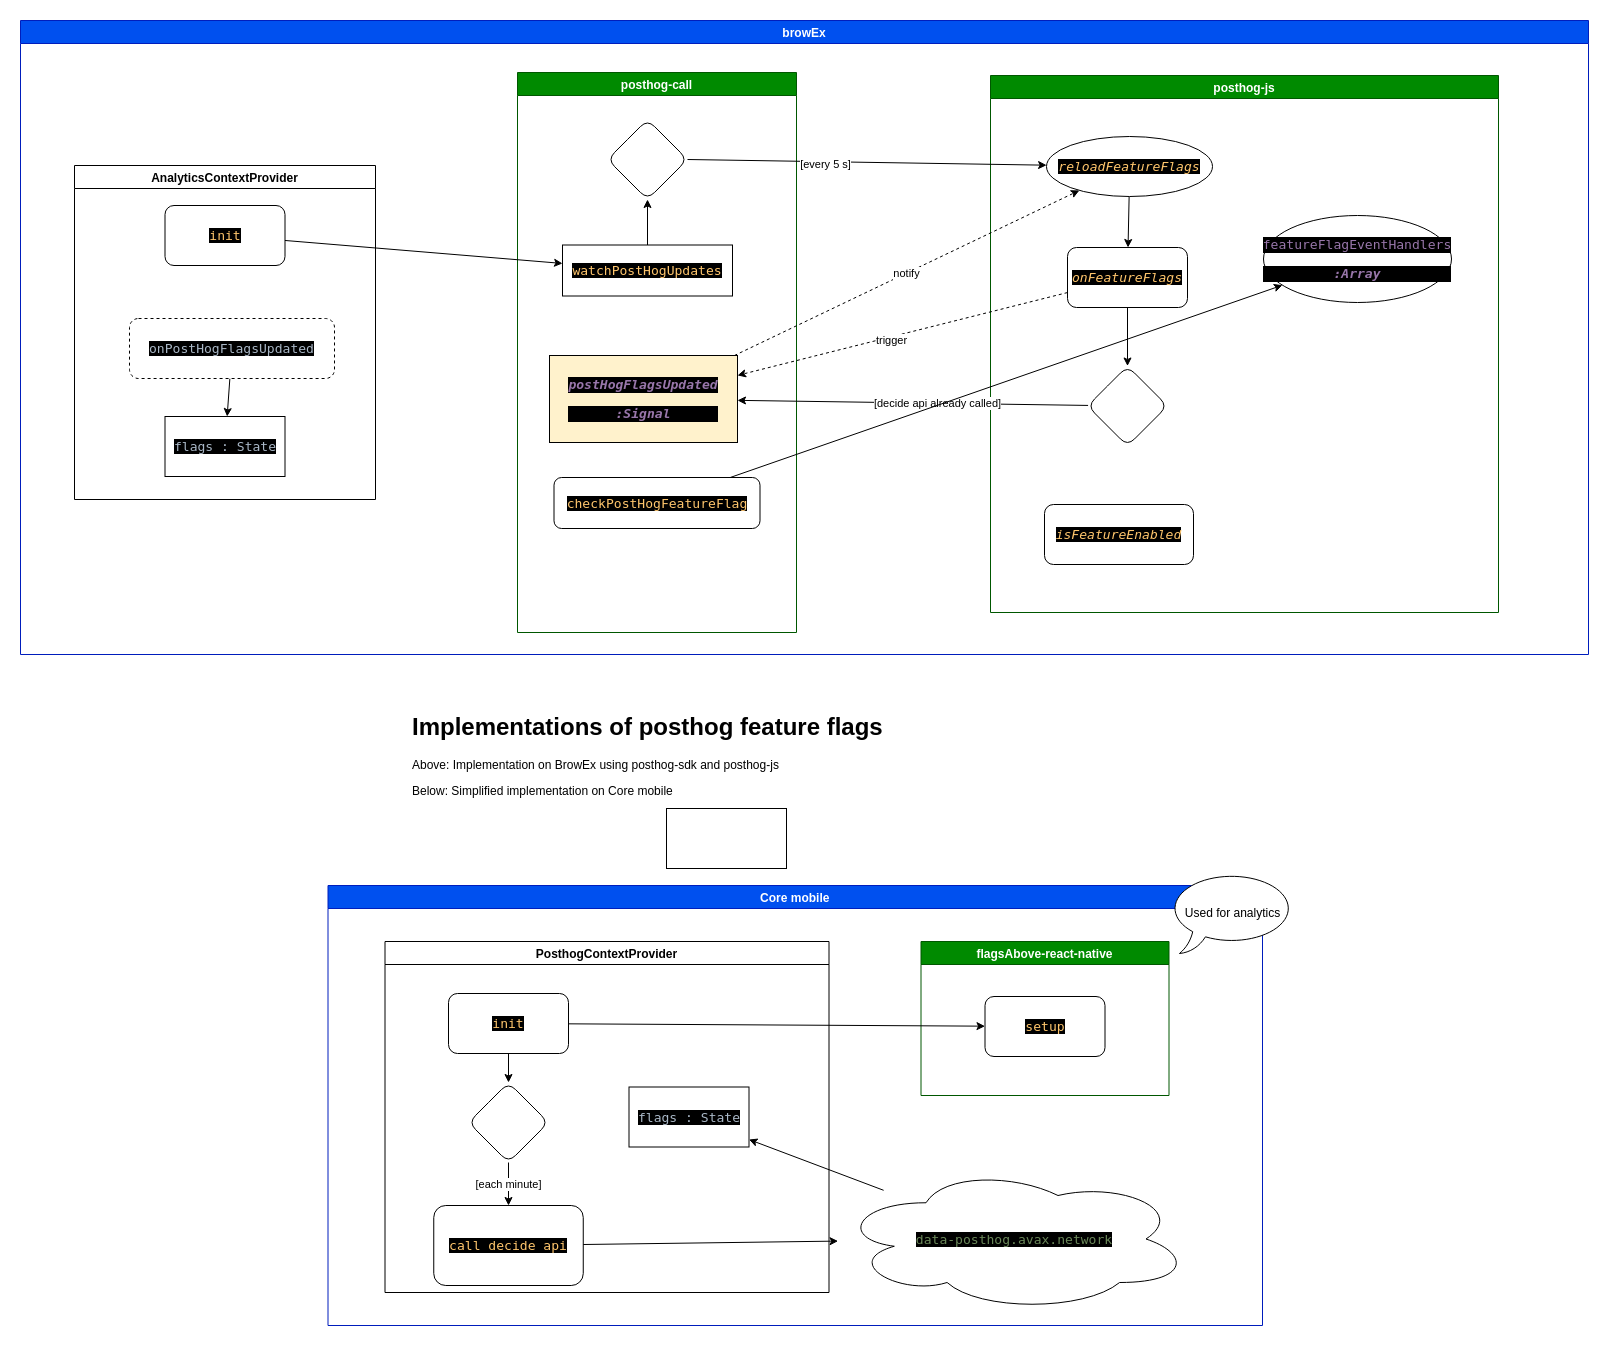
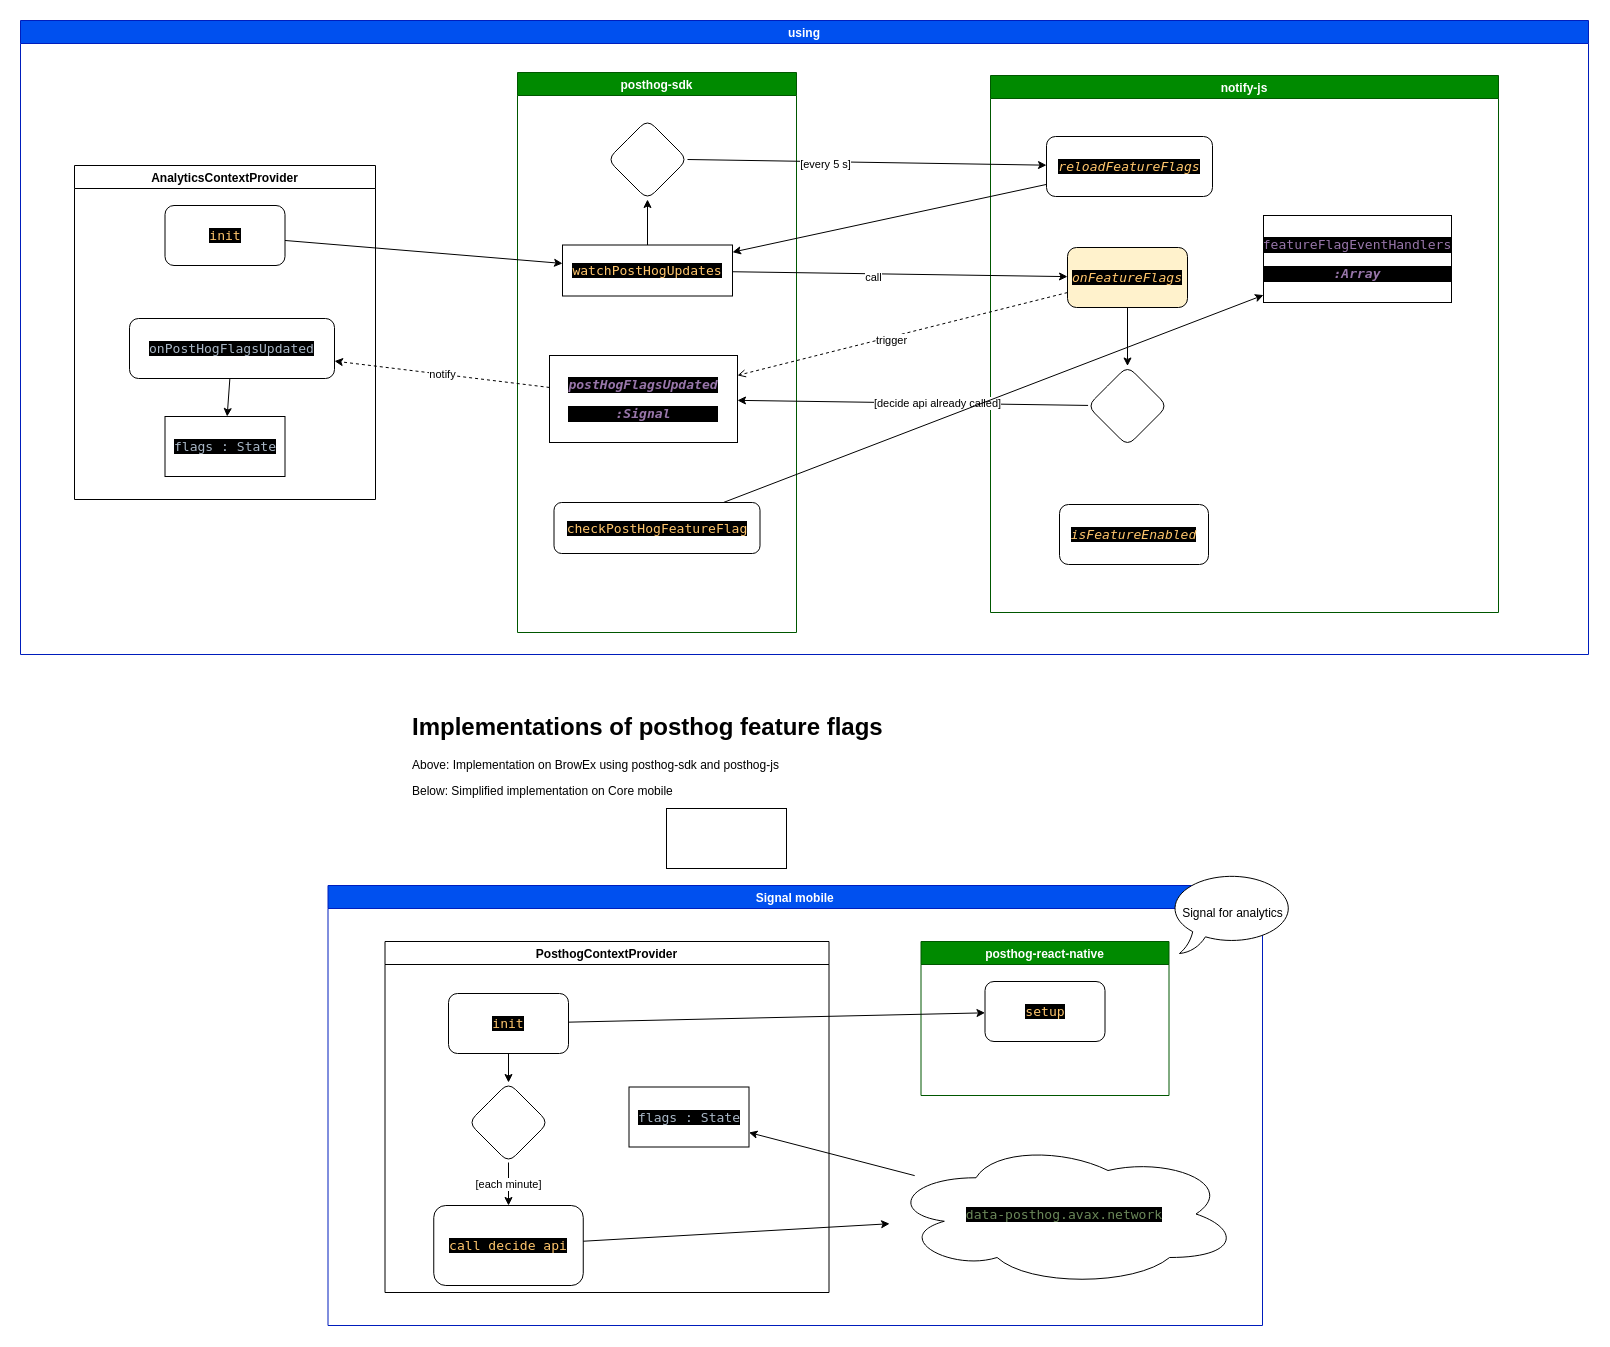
(804, 33) -> (804, 33)
(657, 85) -> (657, 85)
(1244, 88) -> (1244, 88)
(1130, 167) -> (1130, 167)
(1129, 219) -> (893, 218)
(1358, 259) -> (1358, 259)
none -> (897, 274)
(903, 275) -> (445, 375)
(1128, 278) -> (1128, 278)
(232, 349) -> (232, 349)
(746, 373) -> (744, 374)
(644, 399) -> (644, 399)
(657, 503) -> (657, 528)
(1119, 535) -> (1134, 535)
(795, 898) -> (795, 898)
(1233, 914) -> (1233, 914)
(1045, 954) -> (1045, 954)
(1045, 1027) -> (1045, 1012)
(1014, 1239) -> (1064, 1214)
